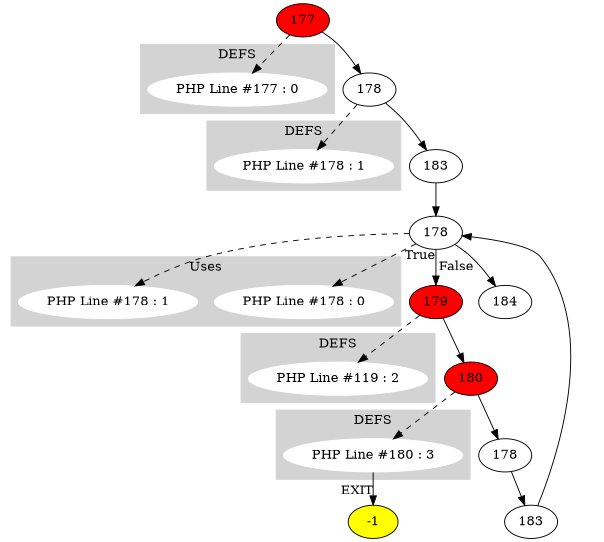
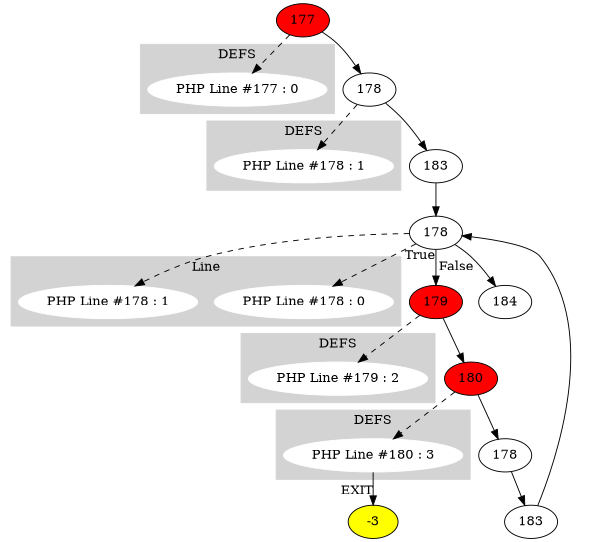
(206, 267) -> (206, 267)
(338, 379) -> (338, 379)
(373, 522) -> (373, 522)
